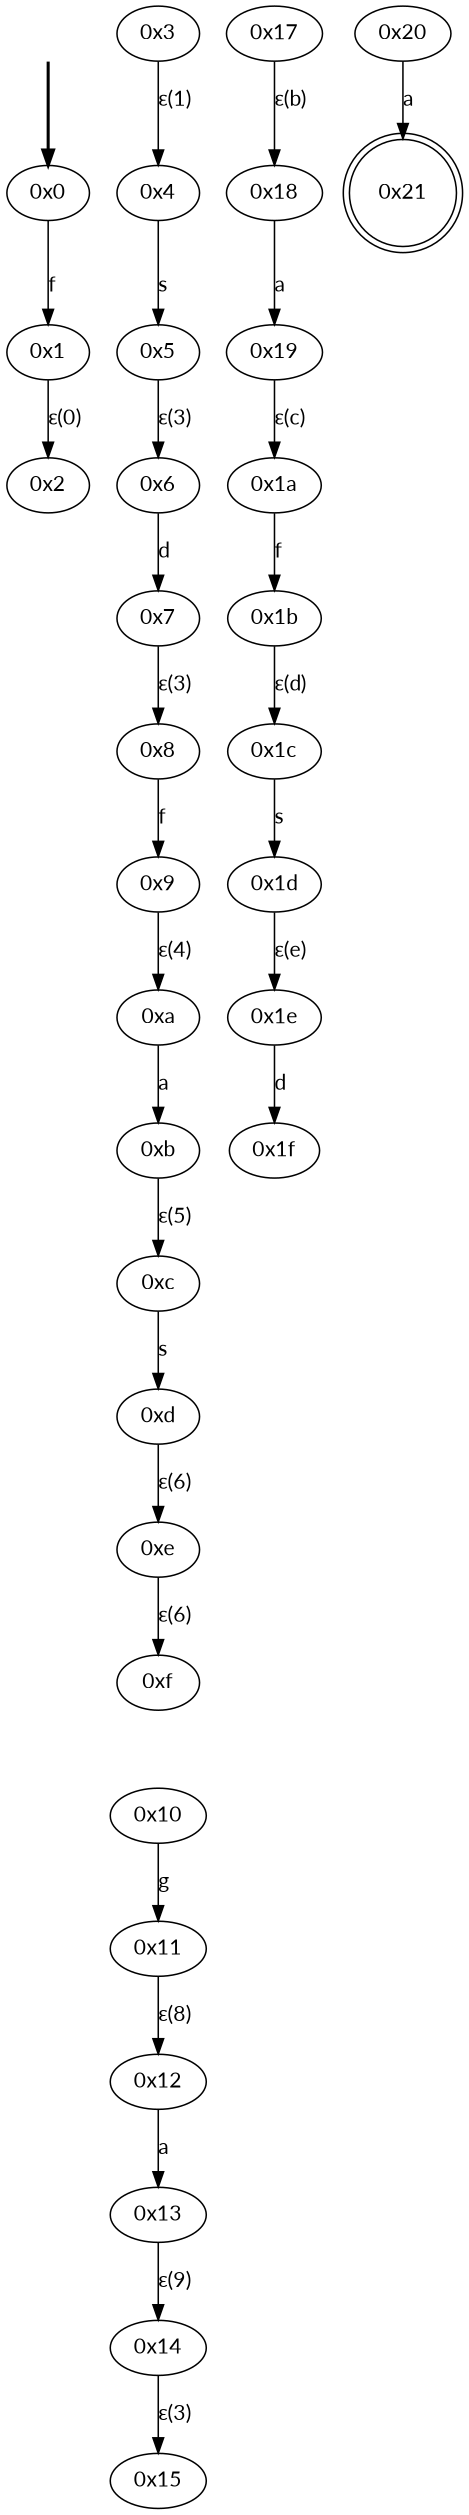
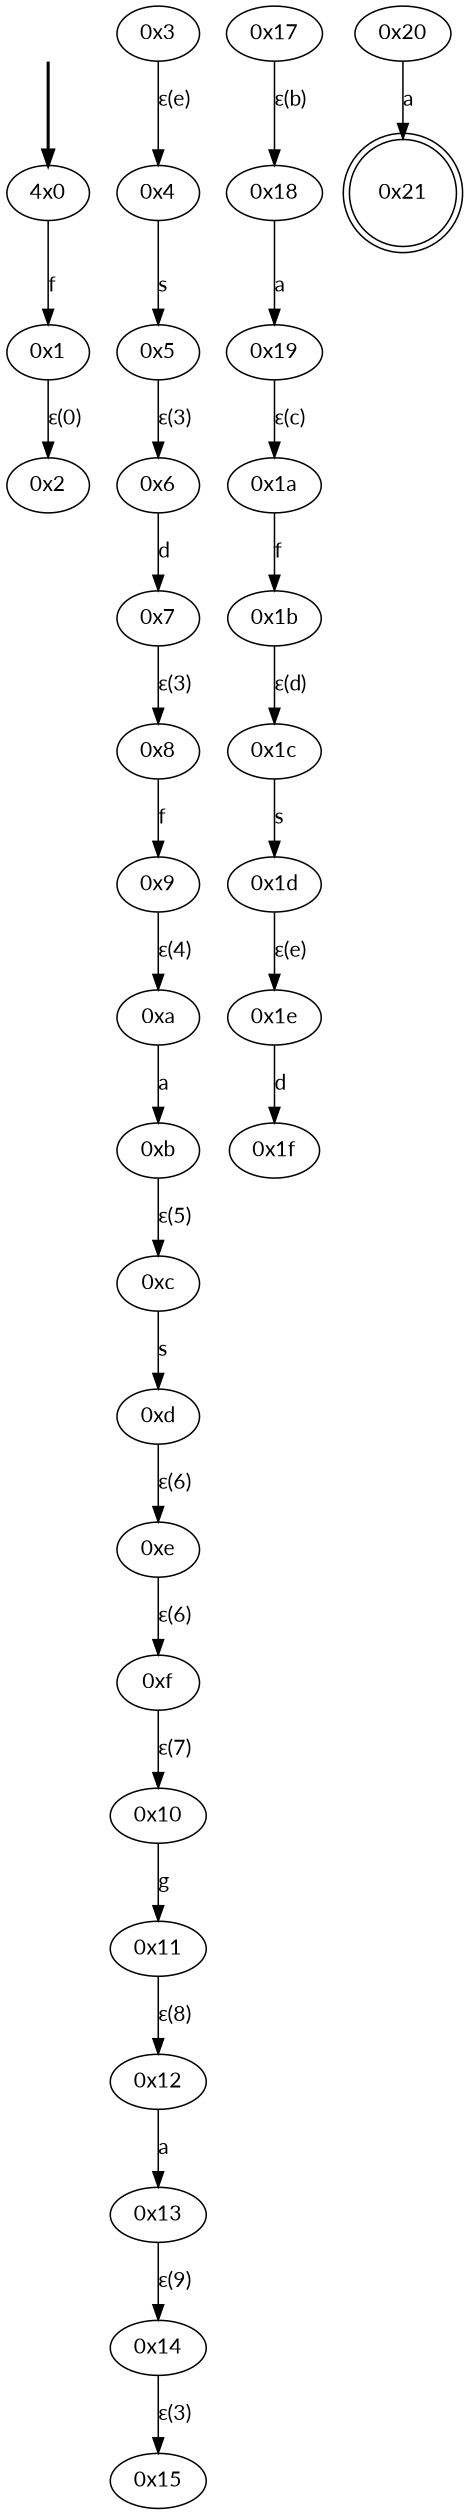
(175, 100) -> (175, 100)
(48, 193) -> (48, 193)
none -> (158, 1742)
